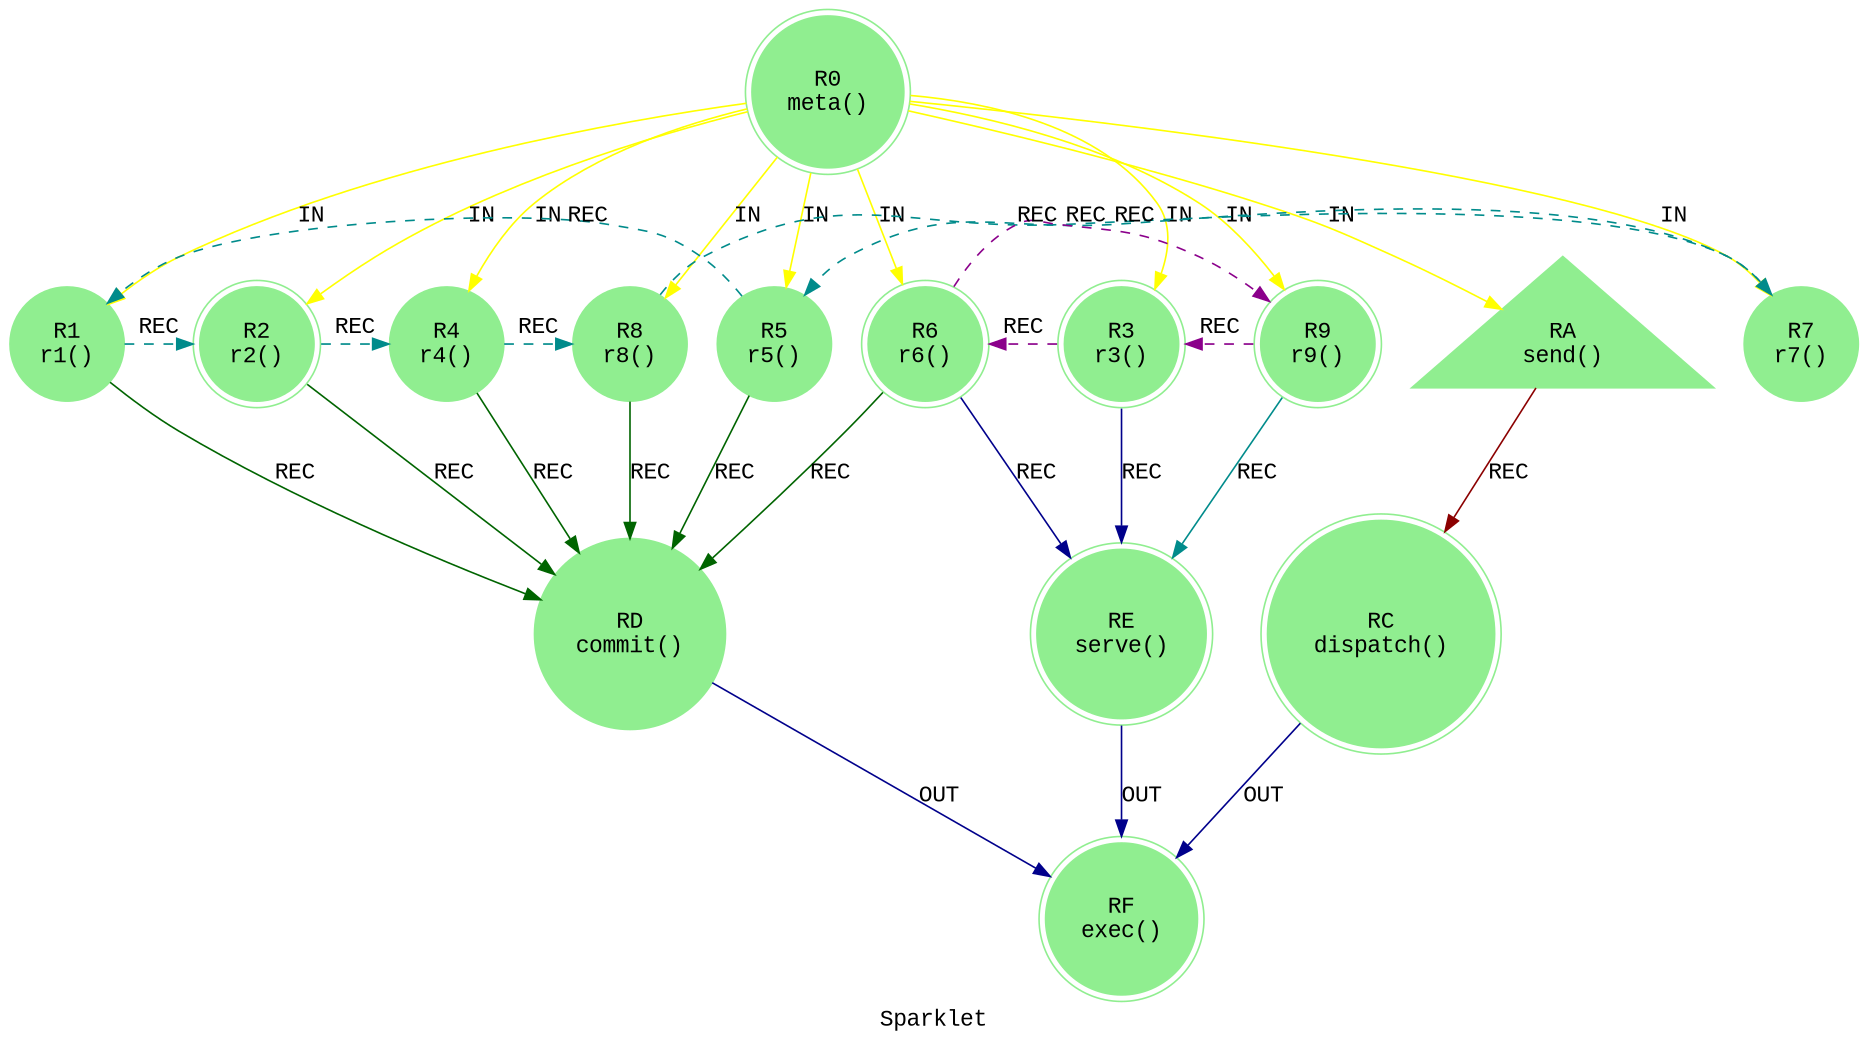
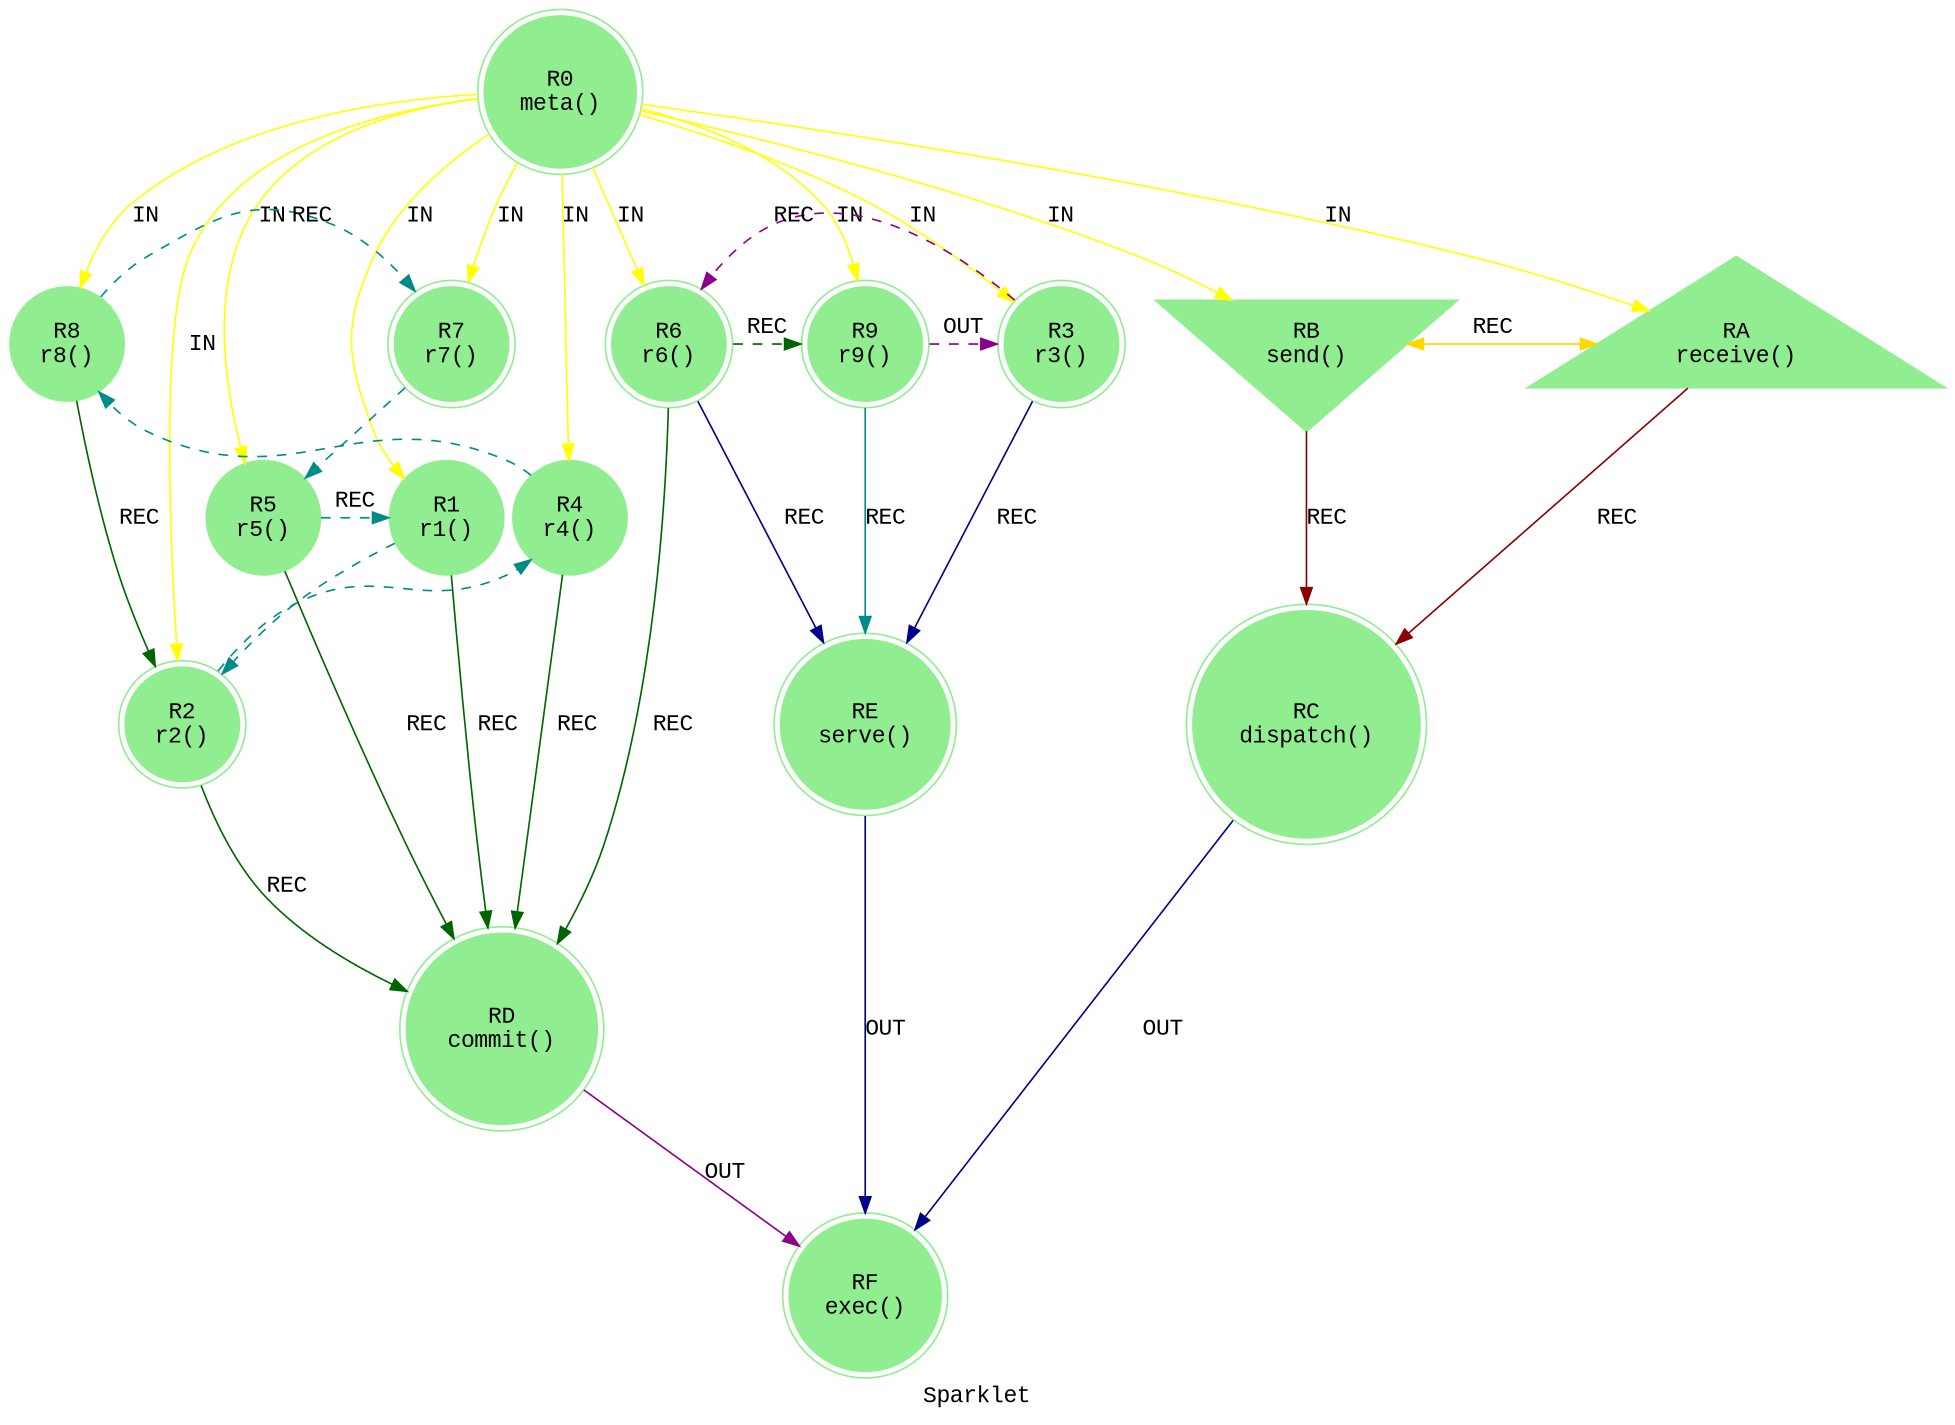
(1132, 234) -> (759, 344)
(1220, 327) -> (963, 327)
none -> (1306, 344)
(1563, 344) -> (1736, 344)
(1801, 344) -> (452, 344)
(630, 462) -> (105, 528)
(630, 634) -> (502, 1029)
(874, 776) -> (685, 1163)
